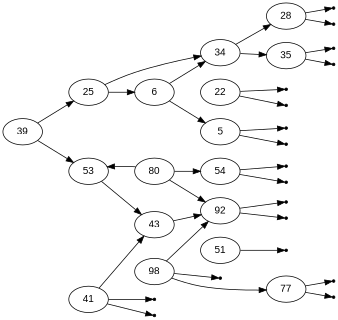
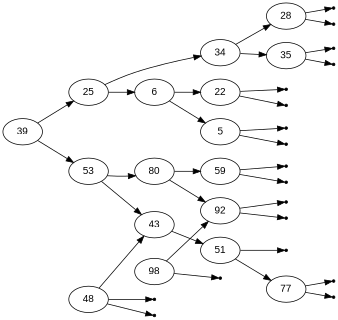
(184, 74) -> (184, 92)
(125, 166) -> (118, 176)
(220, 171) -> (220, 171)
(184, 219) -> (184, 236)
(215, 288) -> (250, 268)
(89, 299) -> (89, 299)
